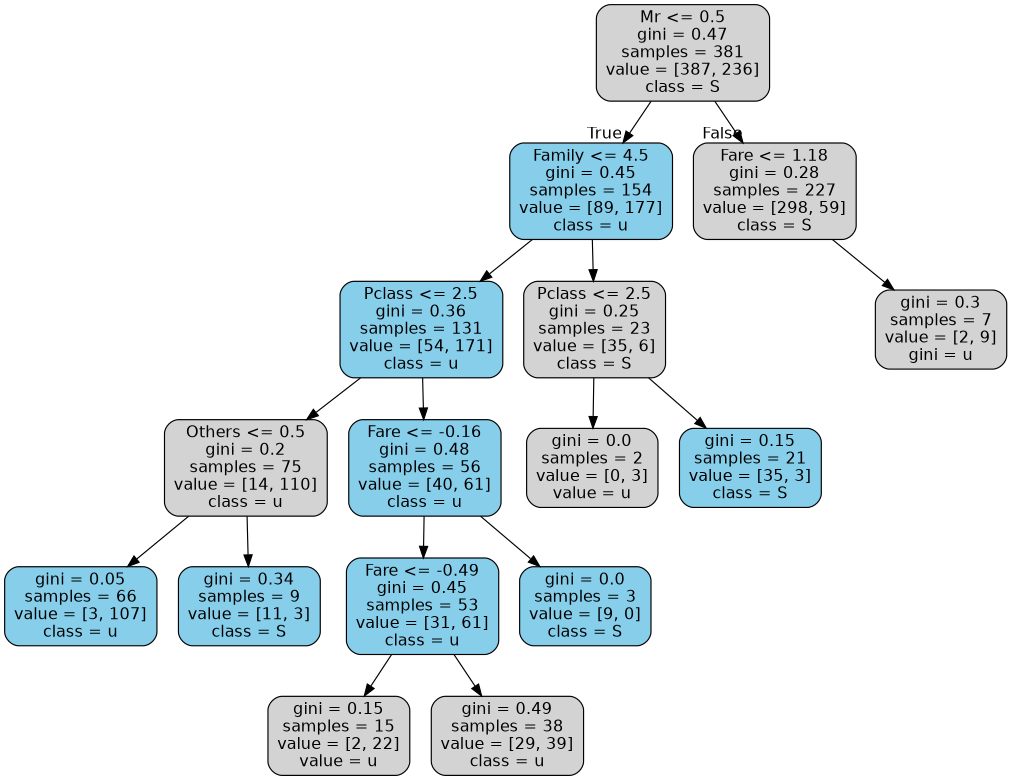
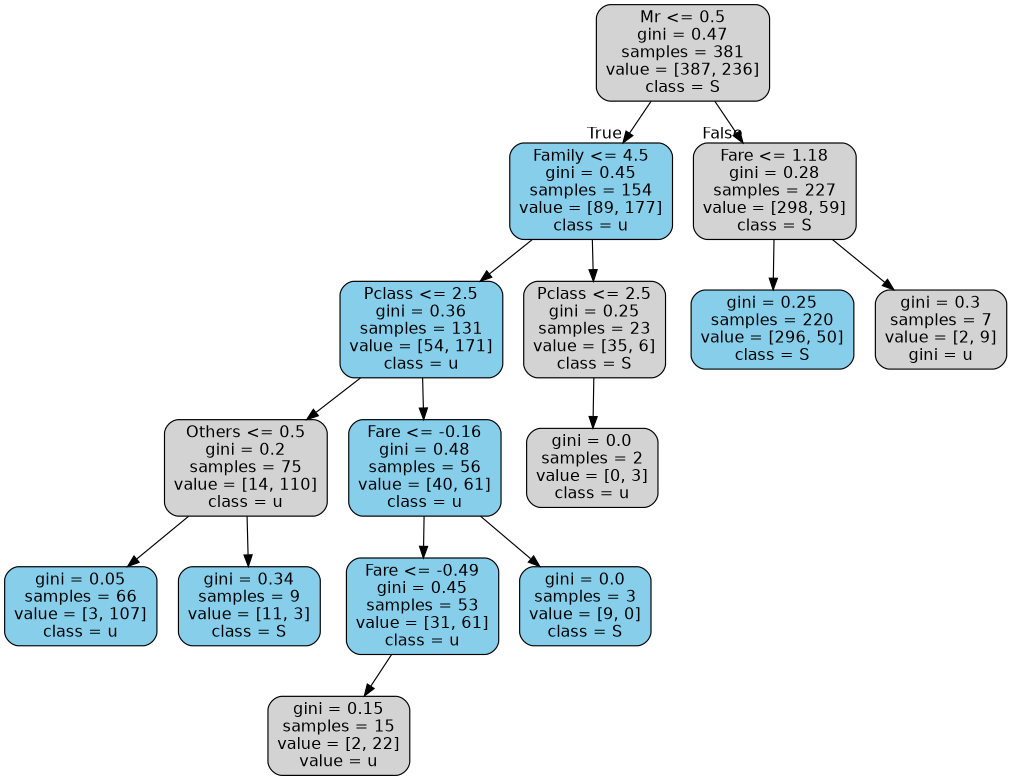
none -> (772, 330)
(592, 468) -> (592, 468)
(750, 468) -> none
(507, 736) -> none
